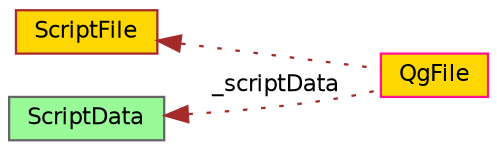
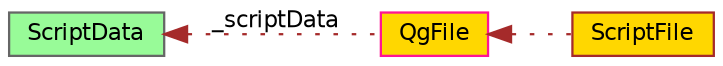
(281, 56) -> (542, 34)
